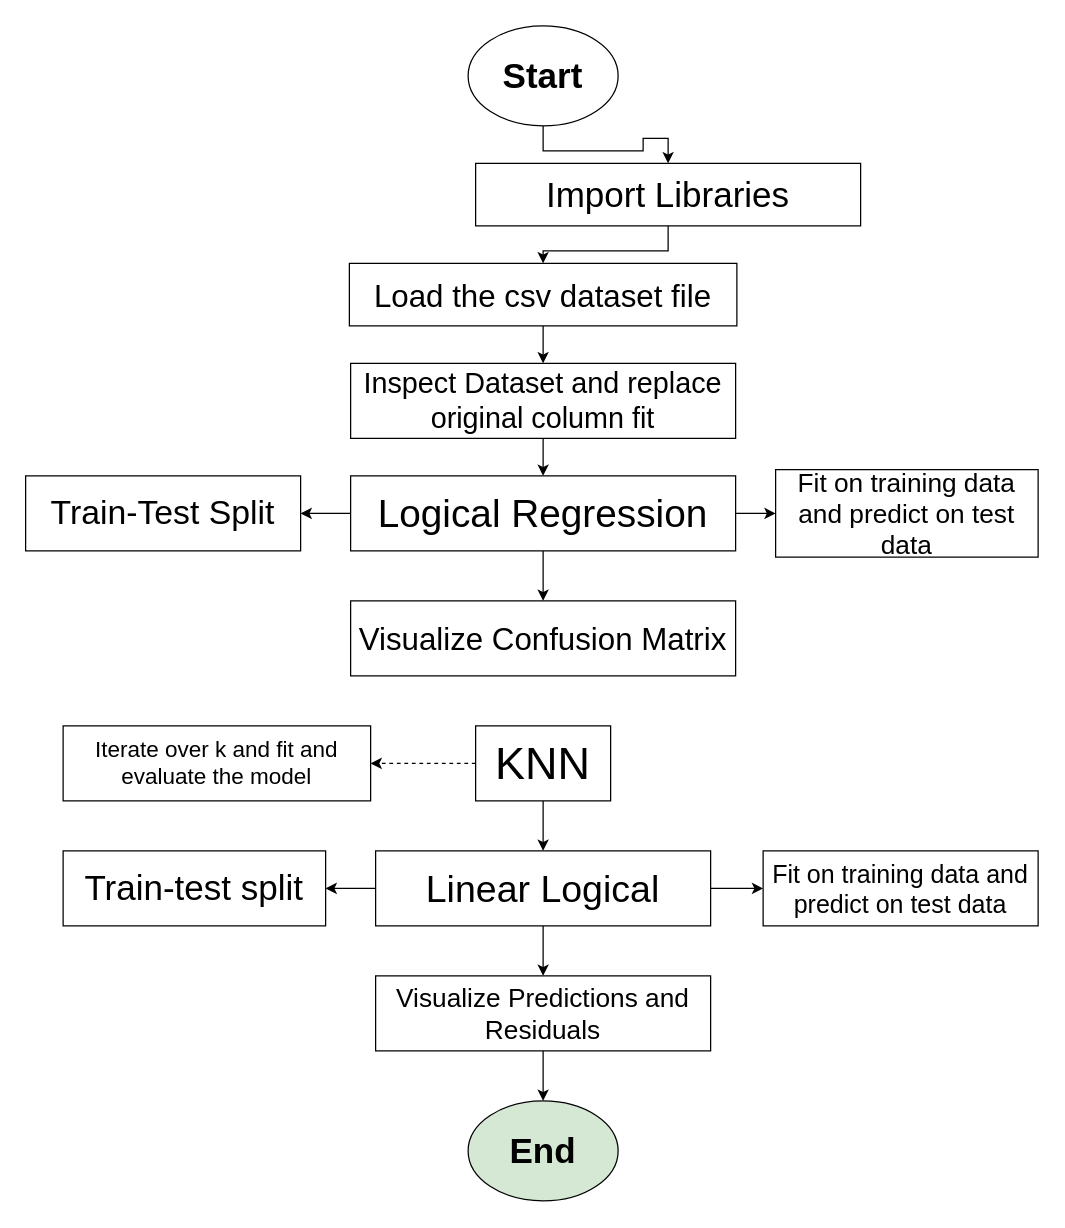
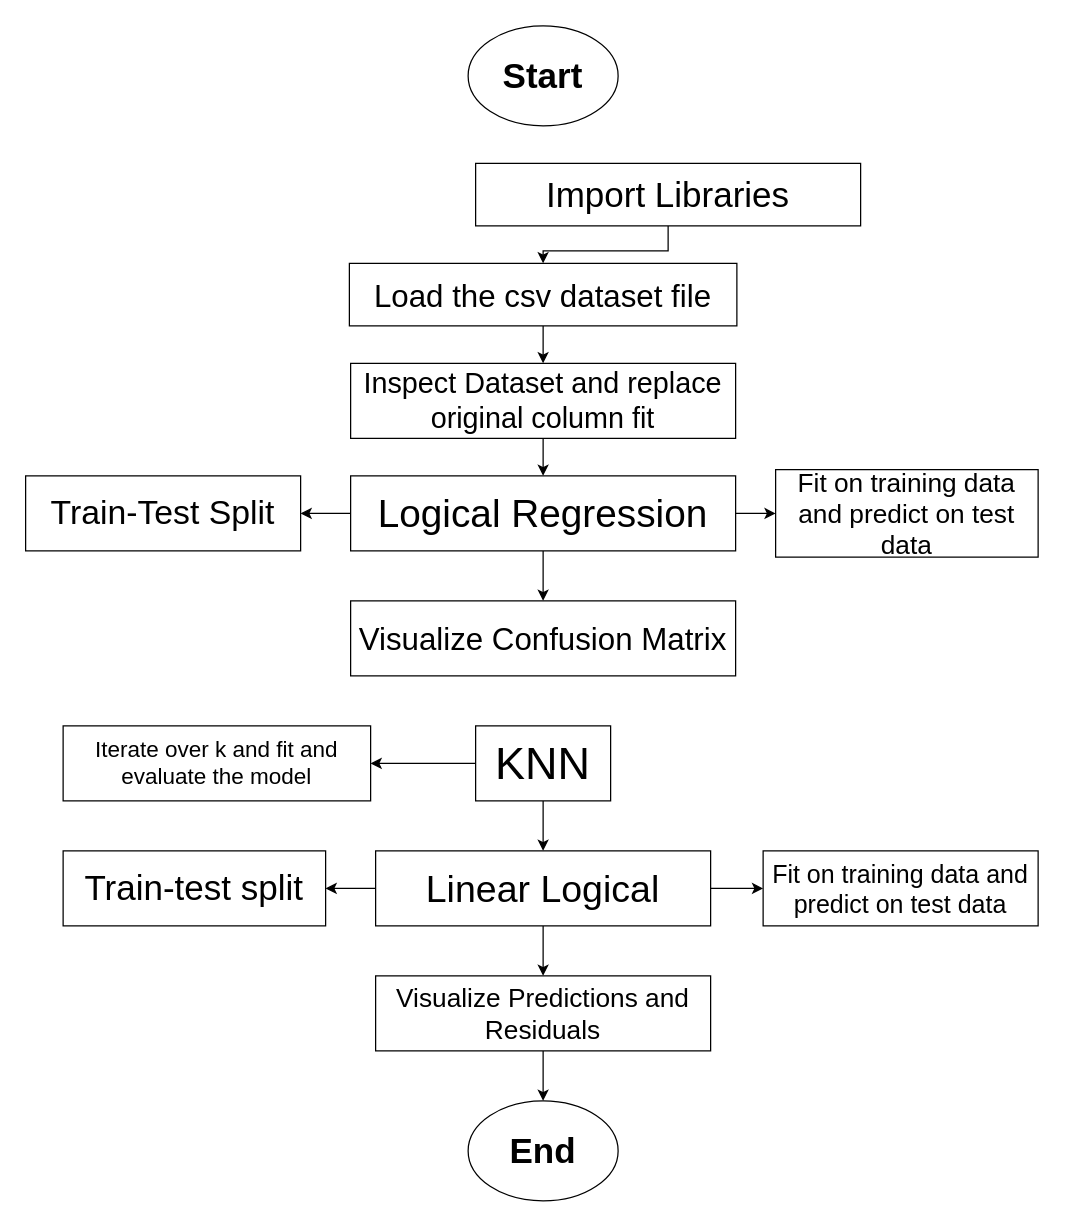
(607, 151) -> none
(426, 763) -> (426, 763)
(543, 1151) -> (543, 1151)
